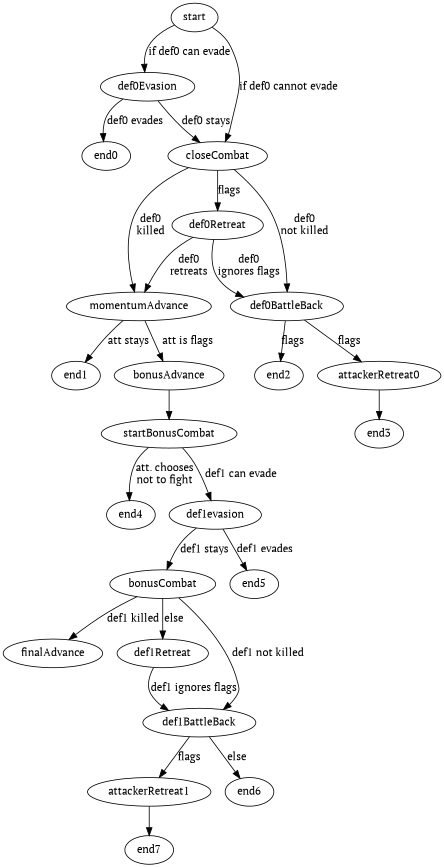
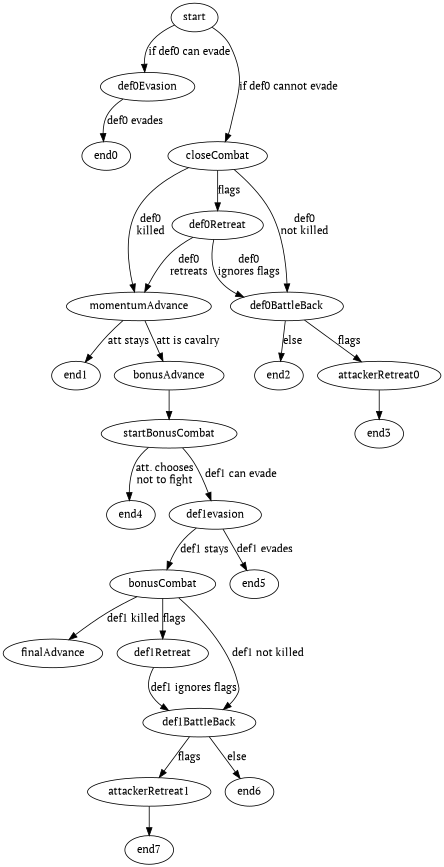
(175, 120) -> none
(188, 341) -> (188, 341)
(293, 341) -> (293, 341)
(174, 619) -> (174, 619)
